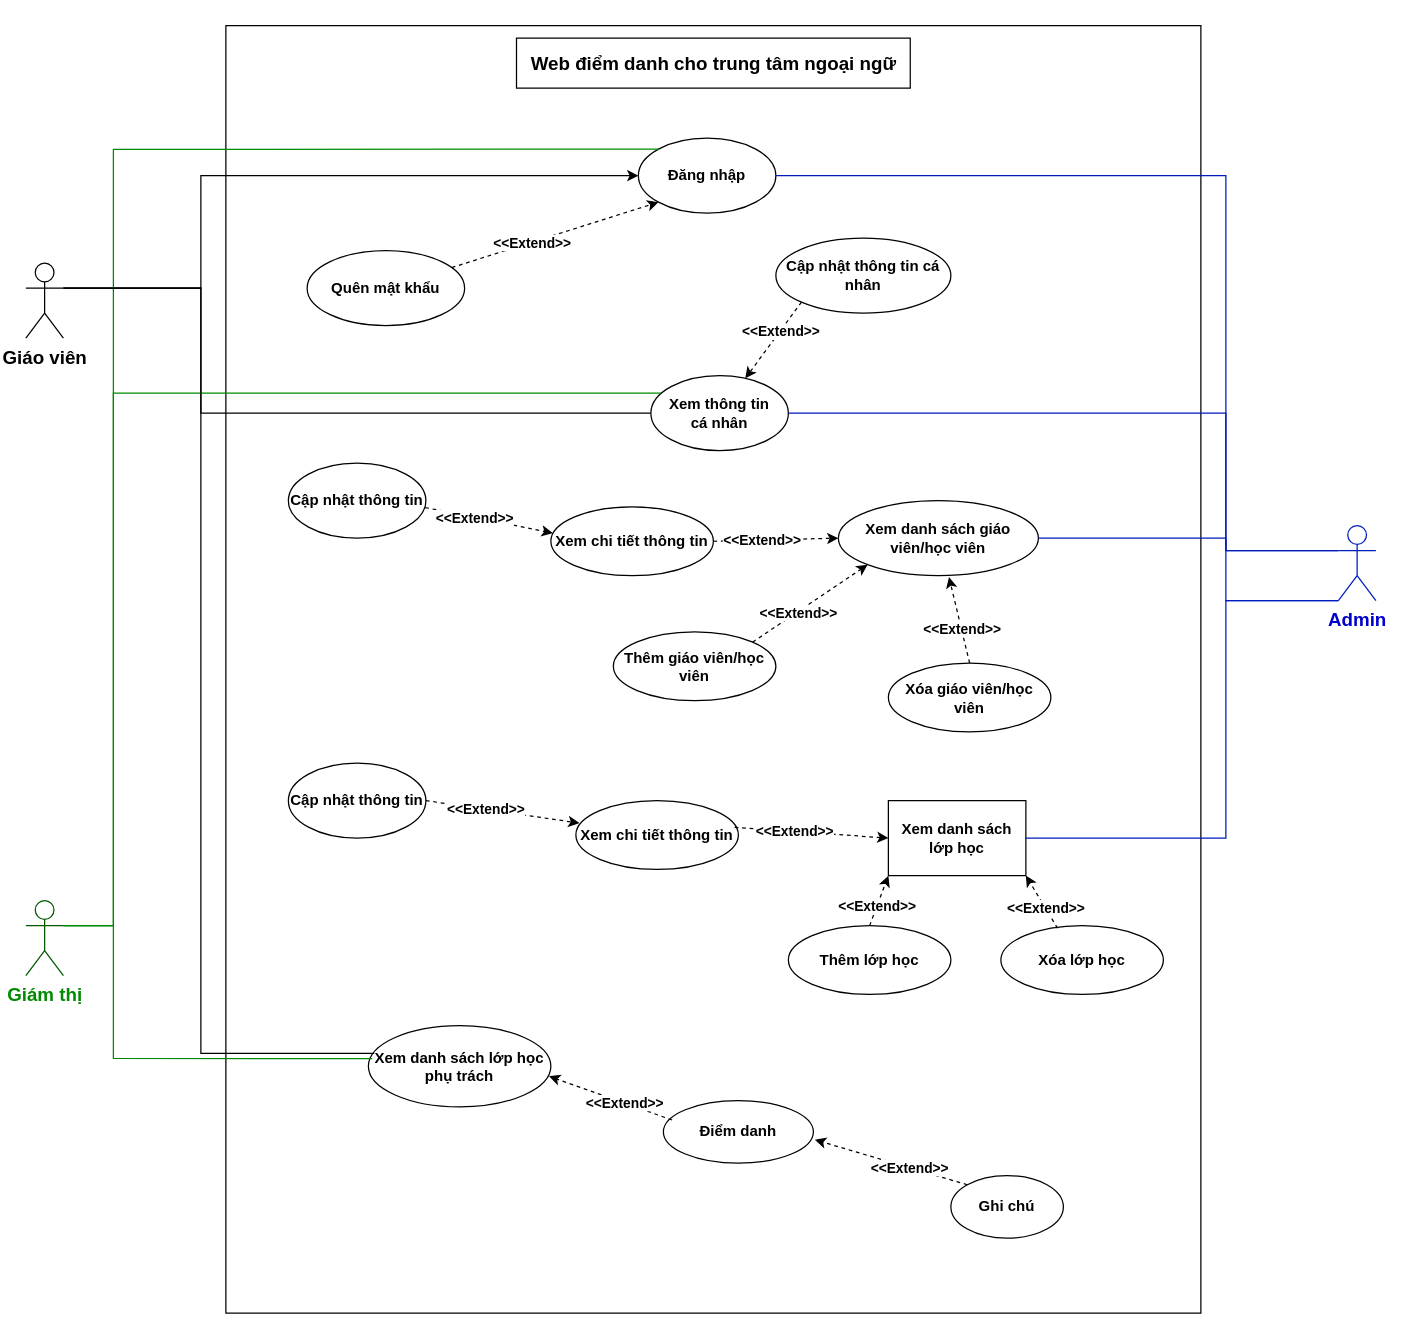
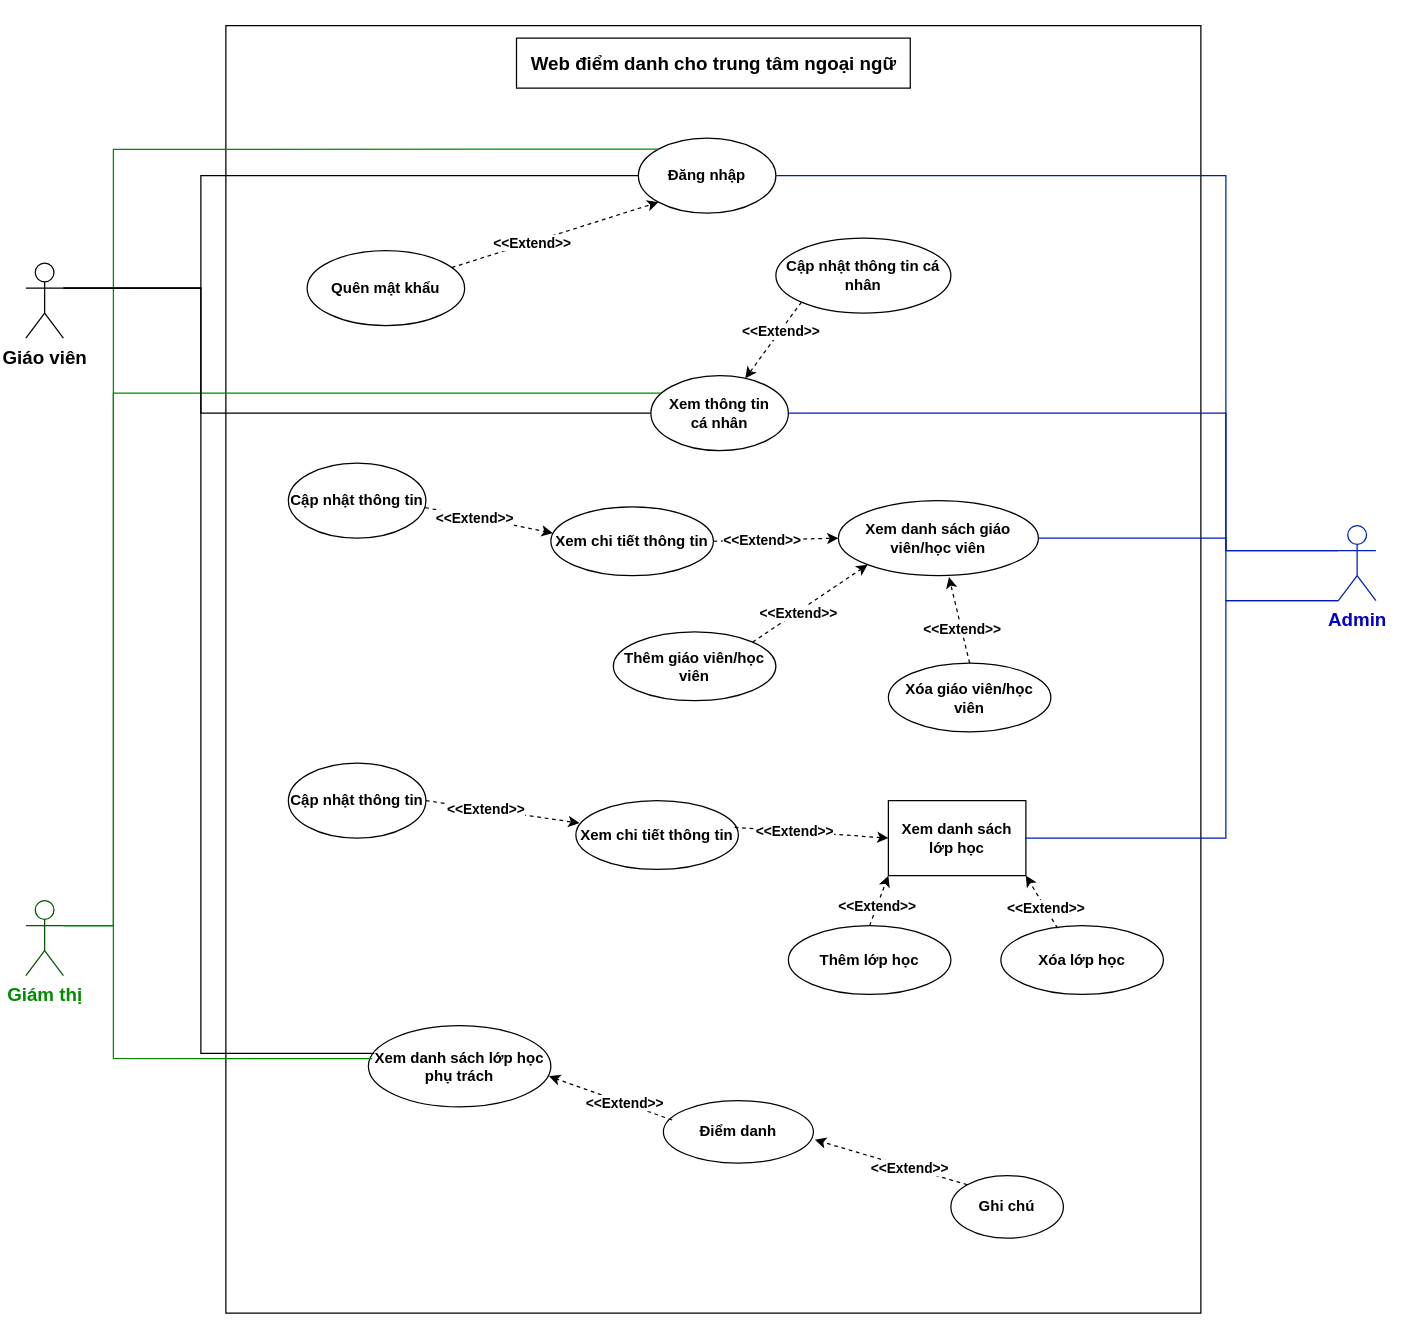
(628, 176) -> (631, 176)
